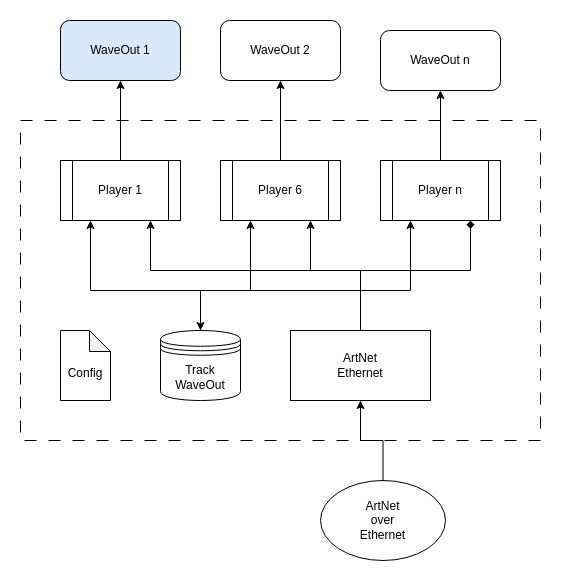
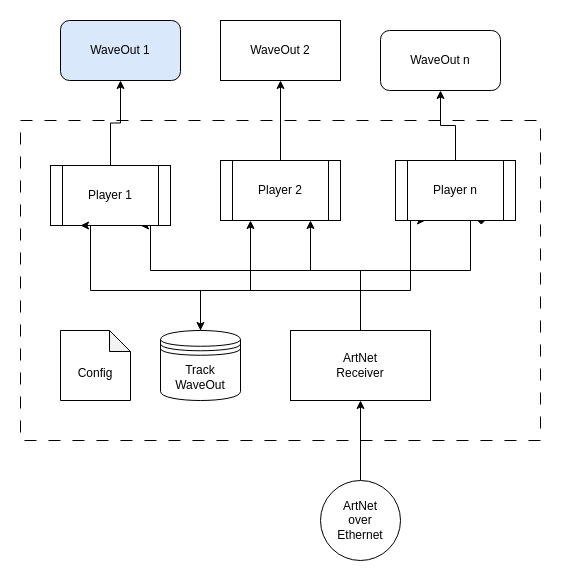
(281, 51) -> (281, 51)
(121, 191) -> (111, 196)
(281, 191) -> (281, 191)
(441, 191) -> (456, 191)
(86, 366) -> (96, 366)
(361, 366) -> (361, 366)
(383, 521) -> (361, 521)
